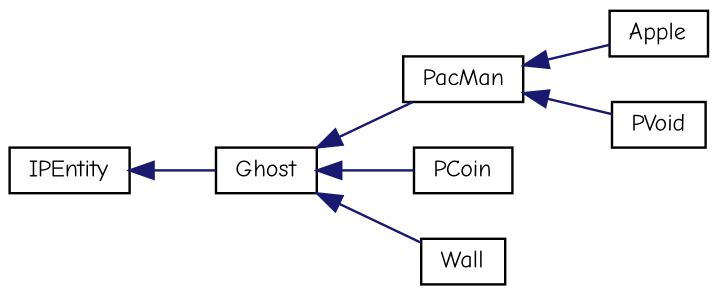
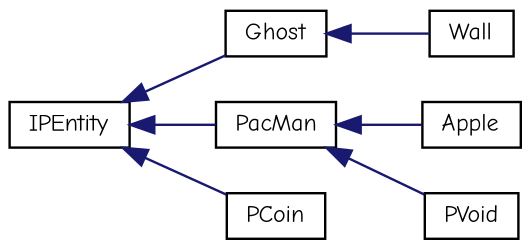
(376, 119) -> (185, 125)
(378, 170) -> (185, 176)
